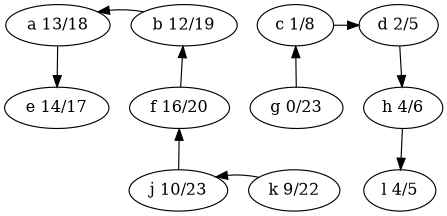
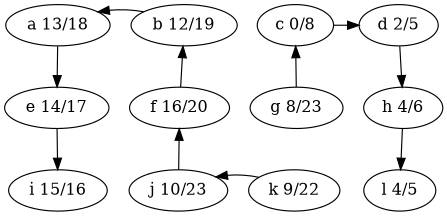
(295, 25) -> (295, 25)
(297, 108) -> (297, 108)
none -> (58, 190)
